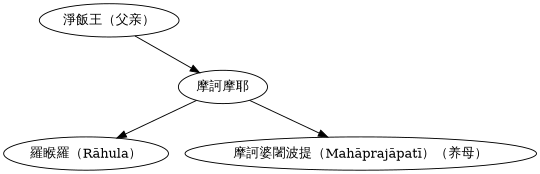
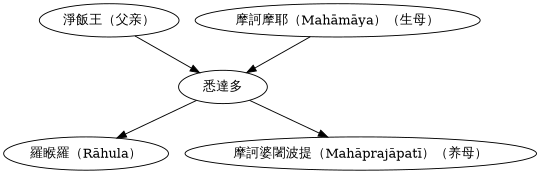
none -> (338, 20)
(223, 87) -> (223, 87)
